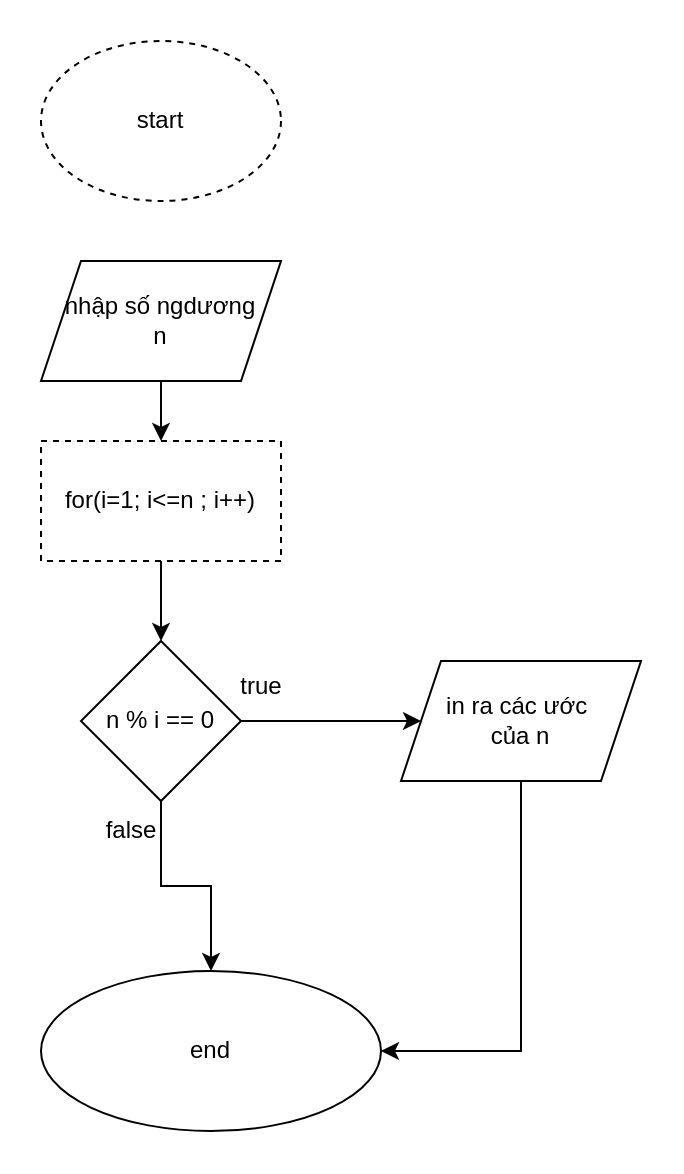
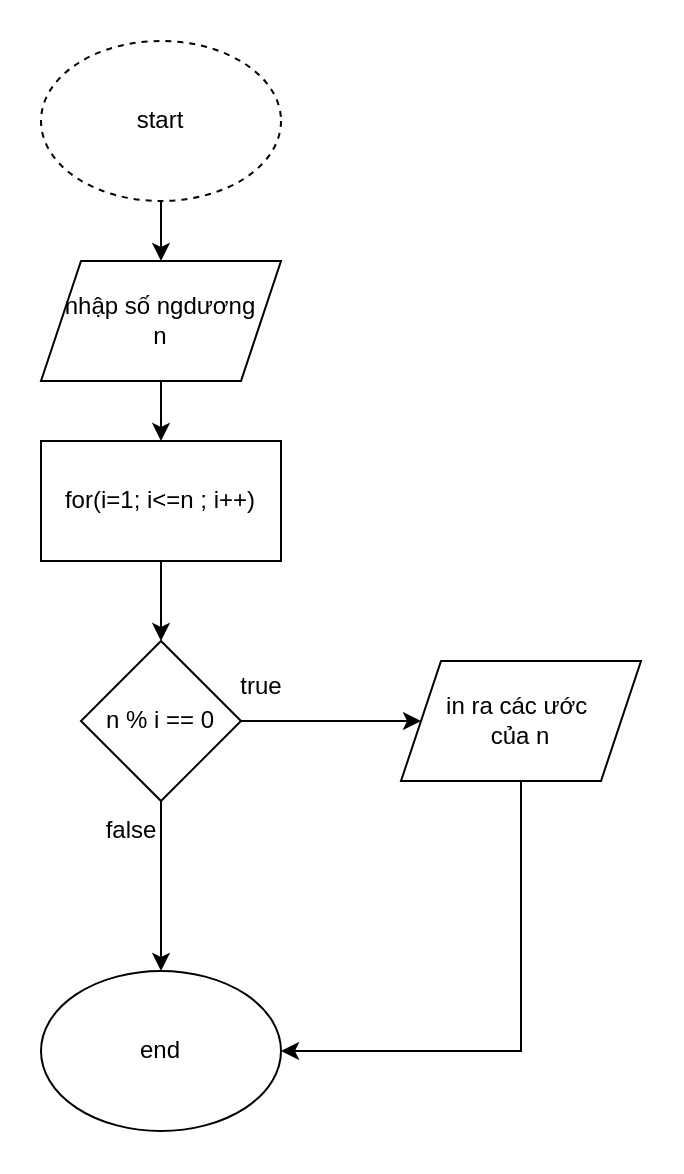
none -> (161, 238)
(161, 501) -> (161, 501)
(211, 1051) -> (161, 1051)
